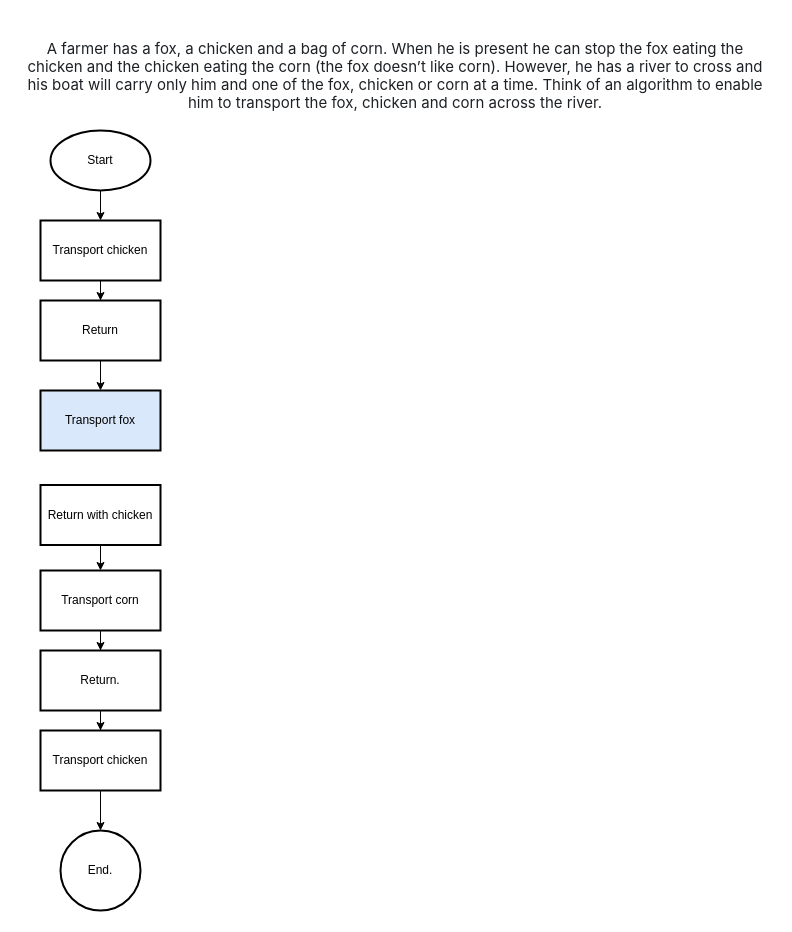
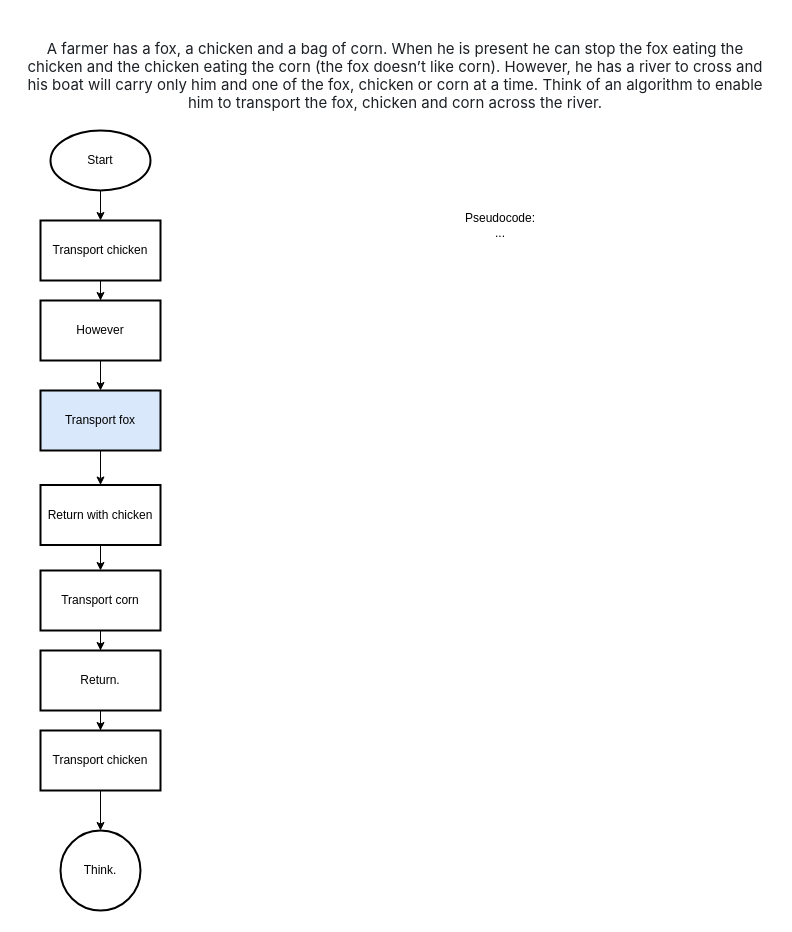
none -> (501, 226)
(101, 331) -> (101, 331)
none -> (101, 470)
(101, 871) -> (101, 871)
